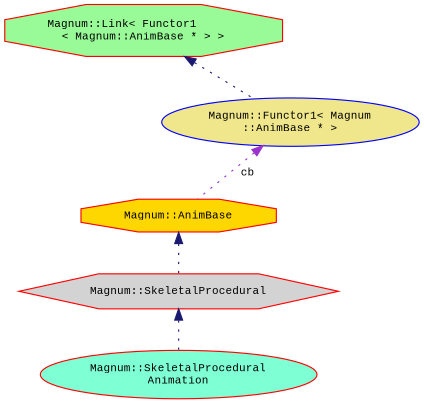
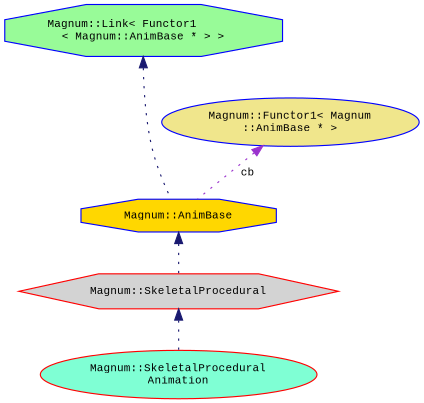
(144, 30) -> (144, 30)
(224, 81) -> (149, 135)
(179, 216) -> (179, 216)
